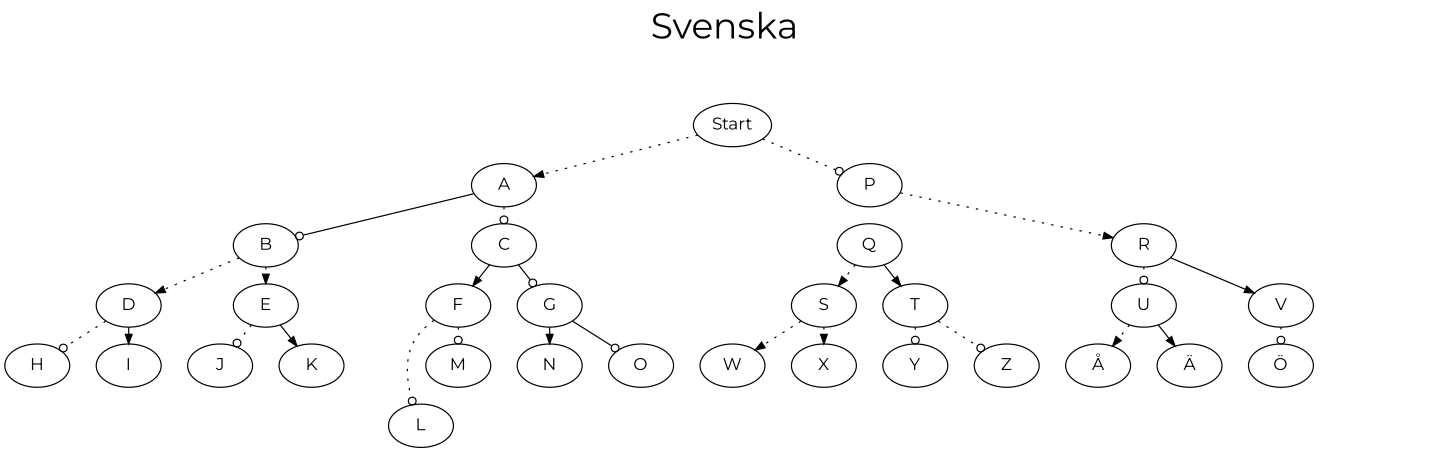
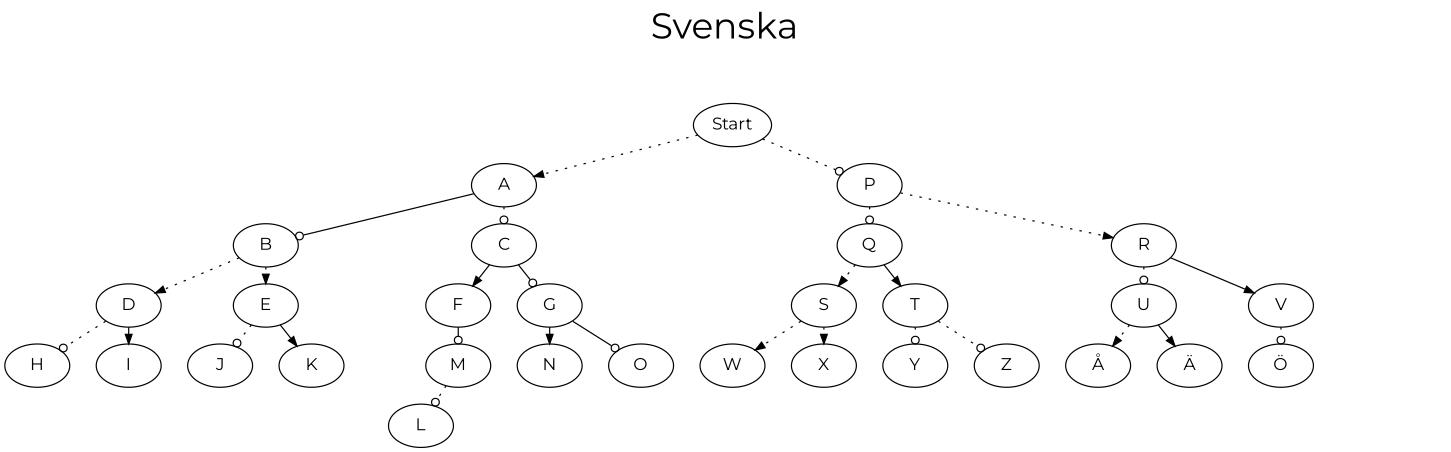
none -> (870, 211)
(458, 332) -> (458, 332)
(409, 354) -> (442, 392)
